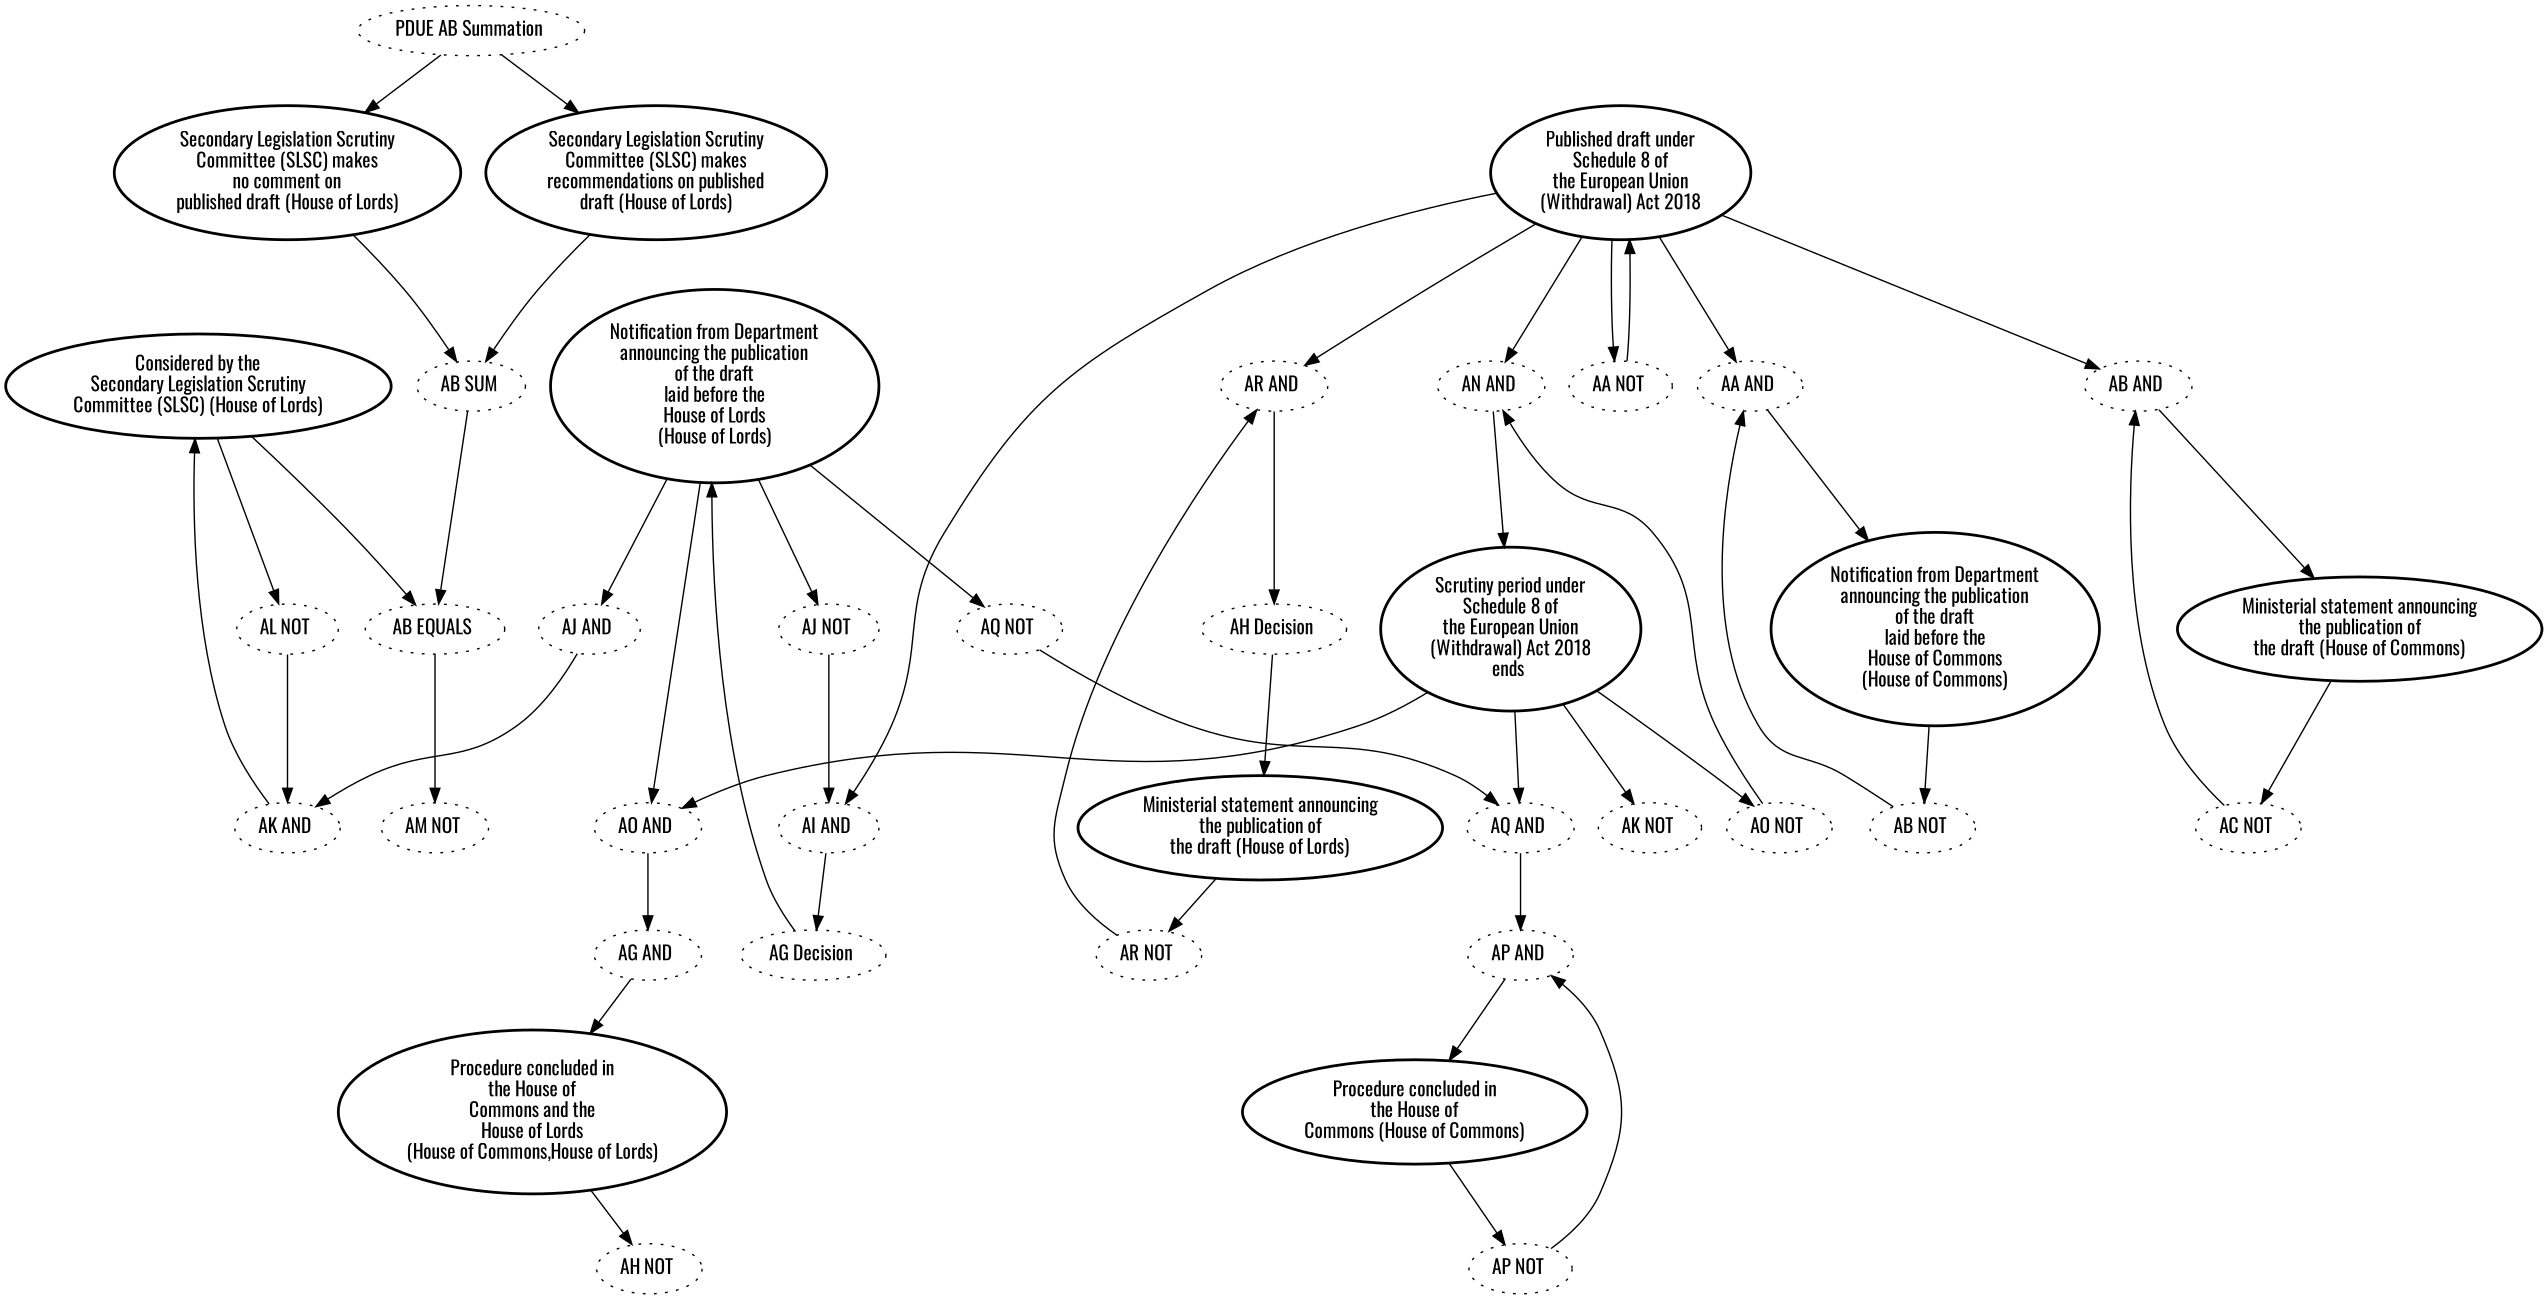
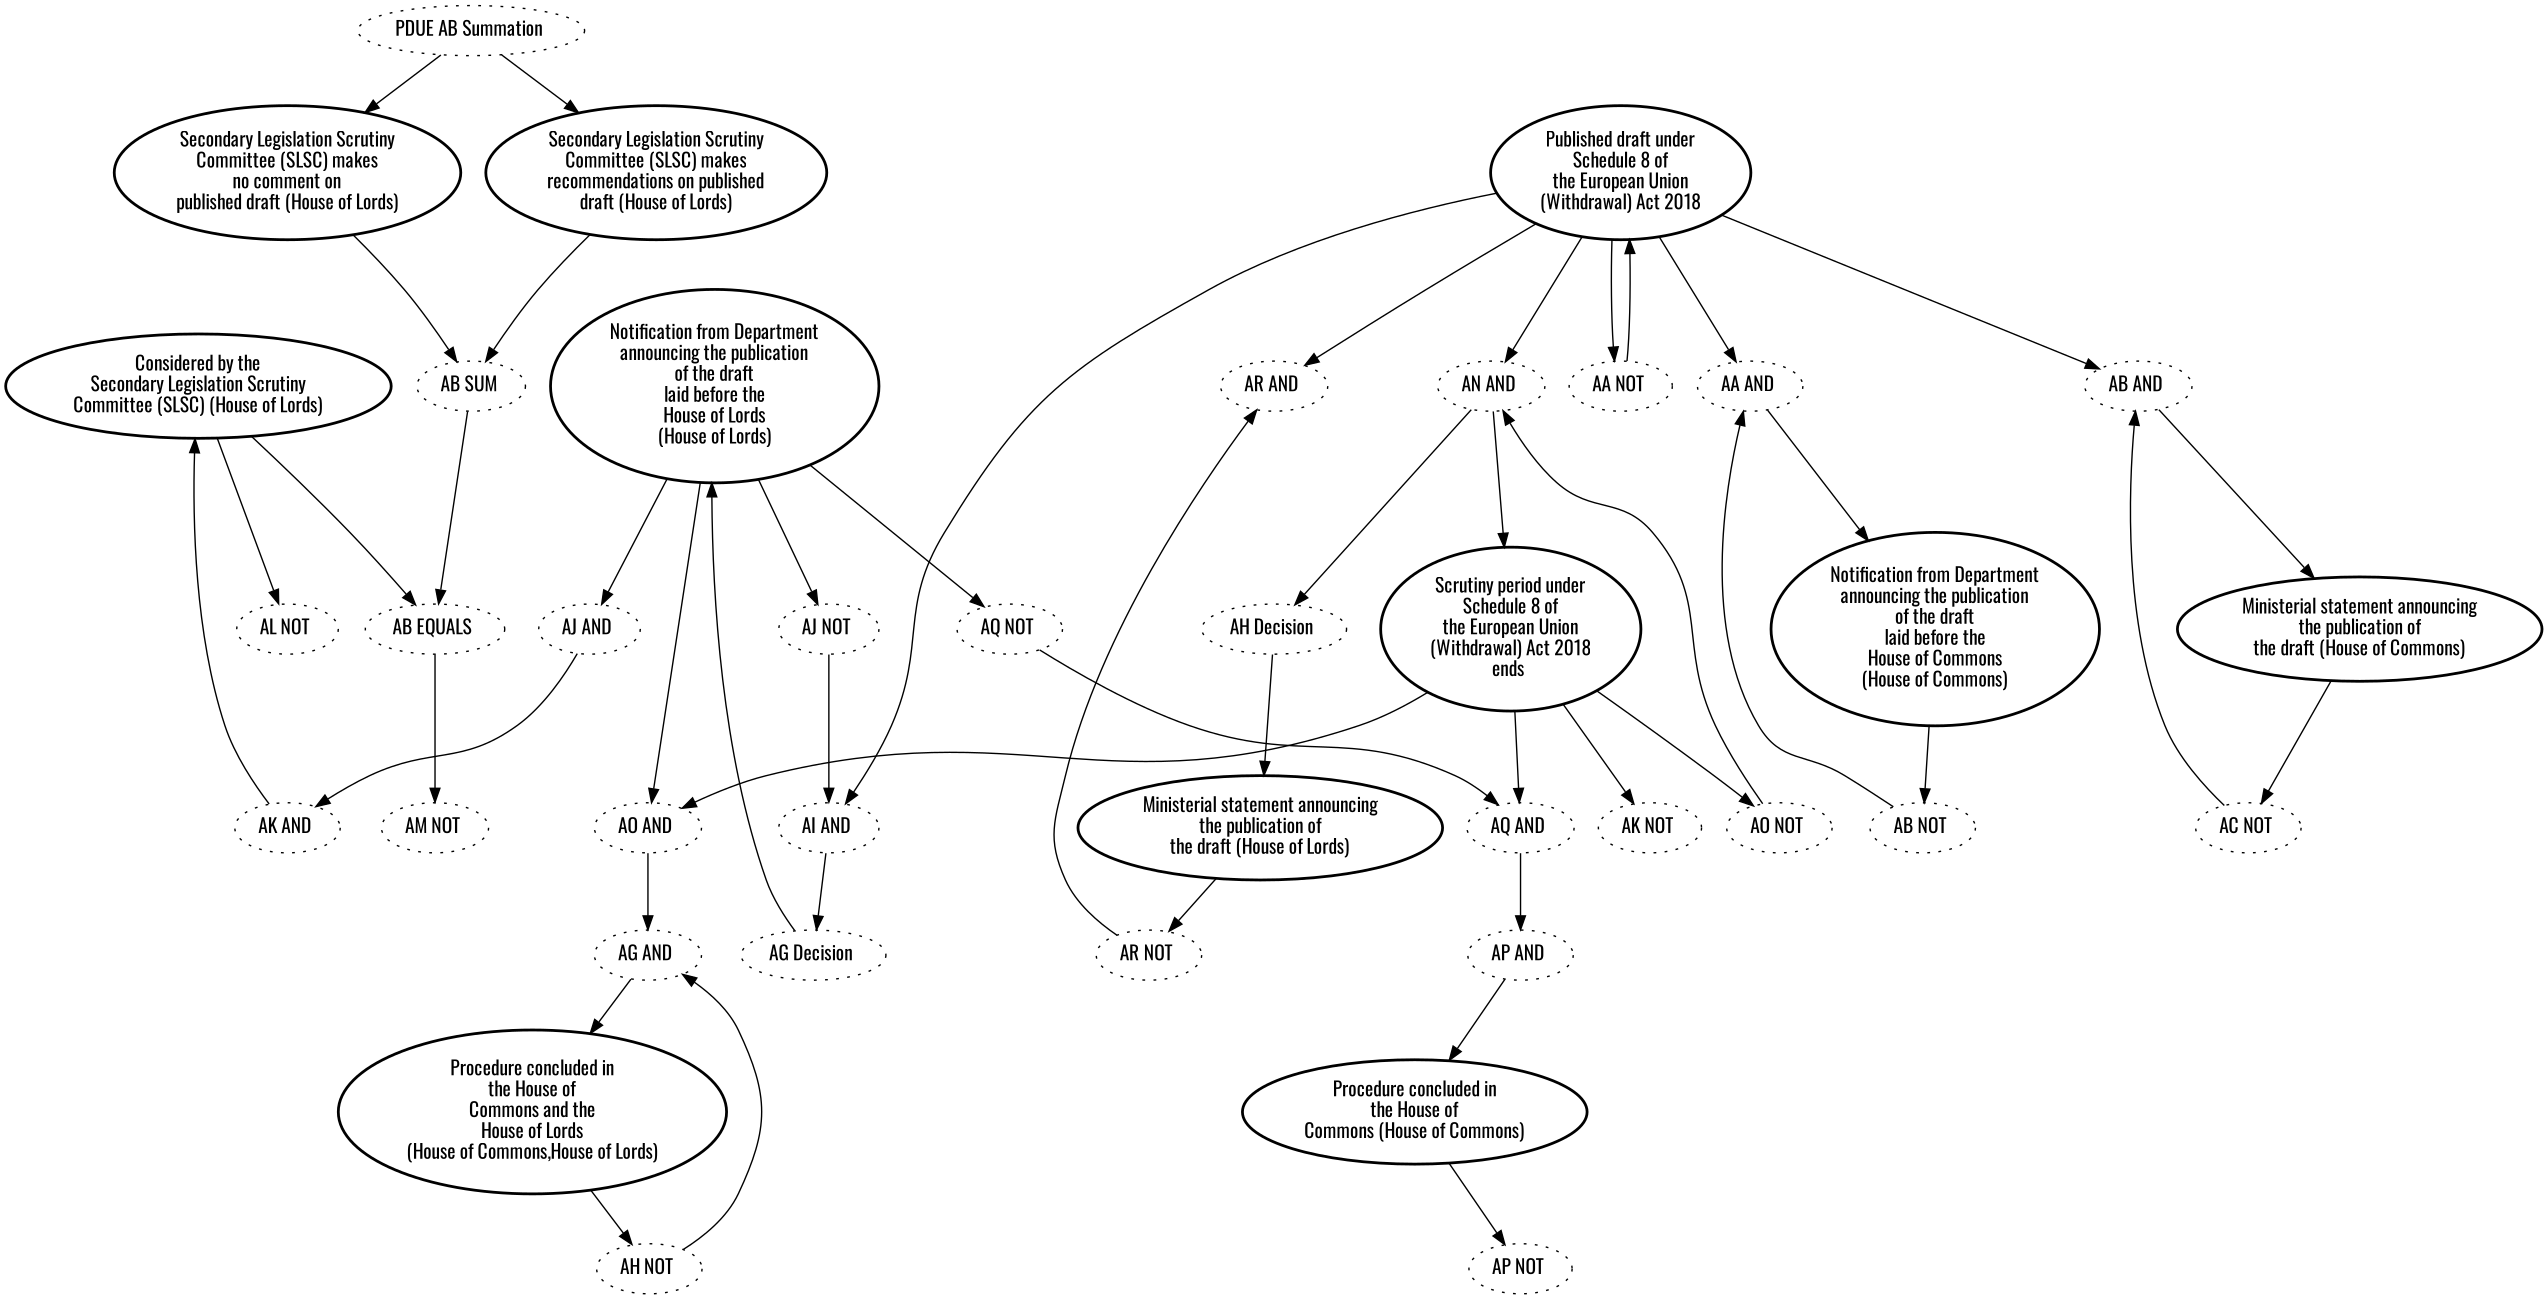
(1274, 501) -> (1388, 502)
(288, 721) -> none
none -> (761, 1119)
(1621, 1119) -> none
